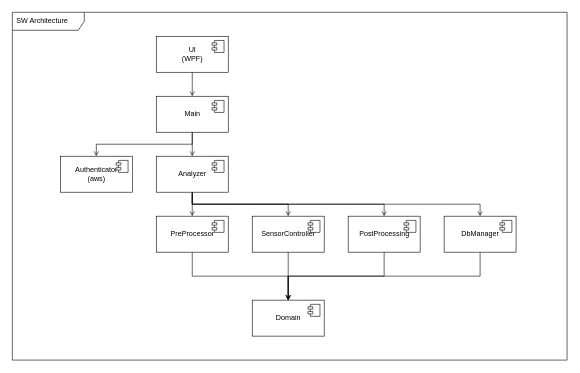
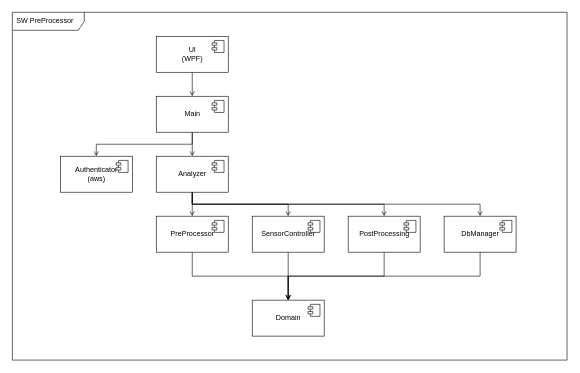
(45, 21) -> (46, 21)
